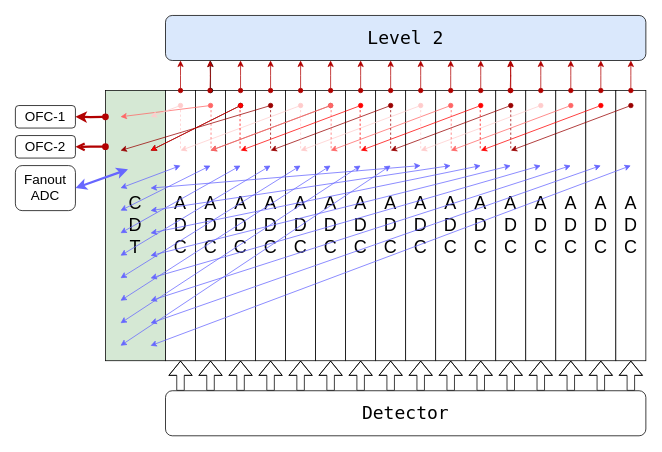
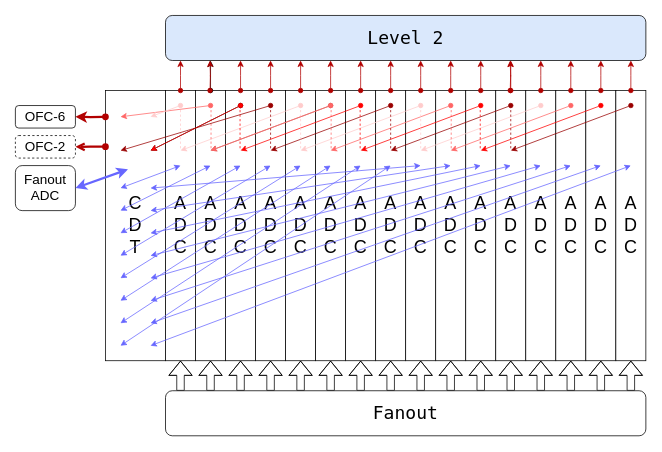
(45, 117) -> (45, 117)
(45, 147) -> (45, 147)
(135, 225) -> (135, 225)
(405, 413) -> (405, 413)
